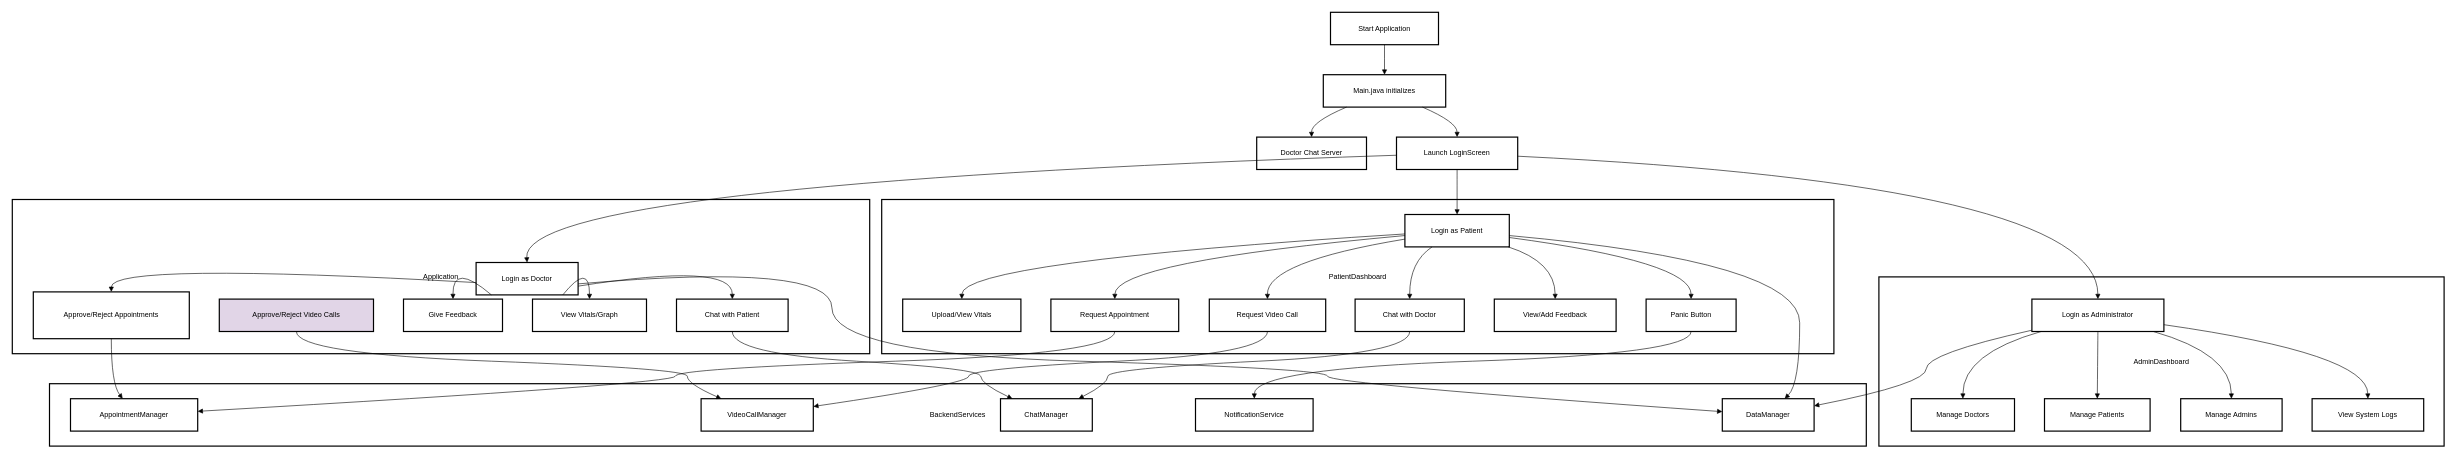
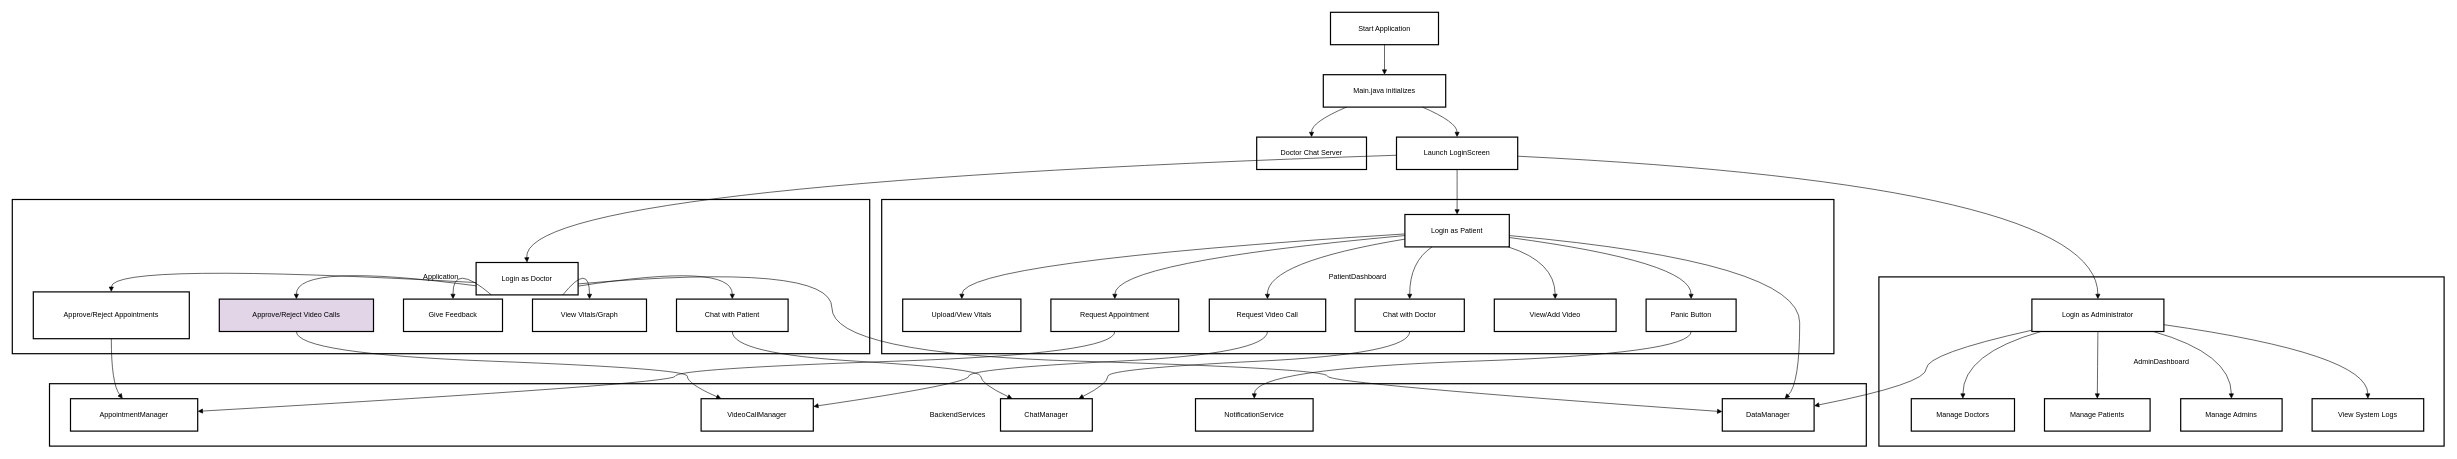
none -> (312, 280)
(1555, 315) -> (1555, 315)
